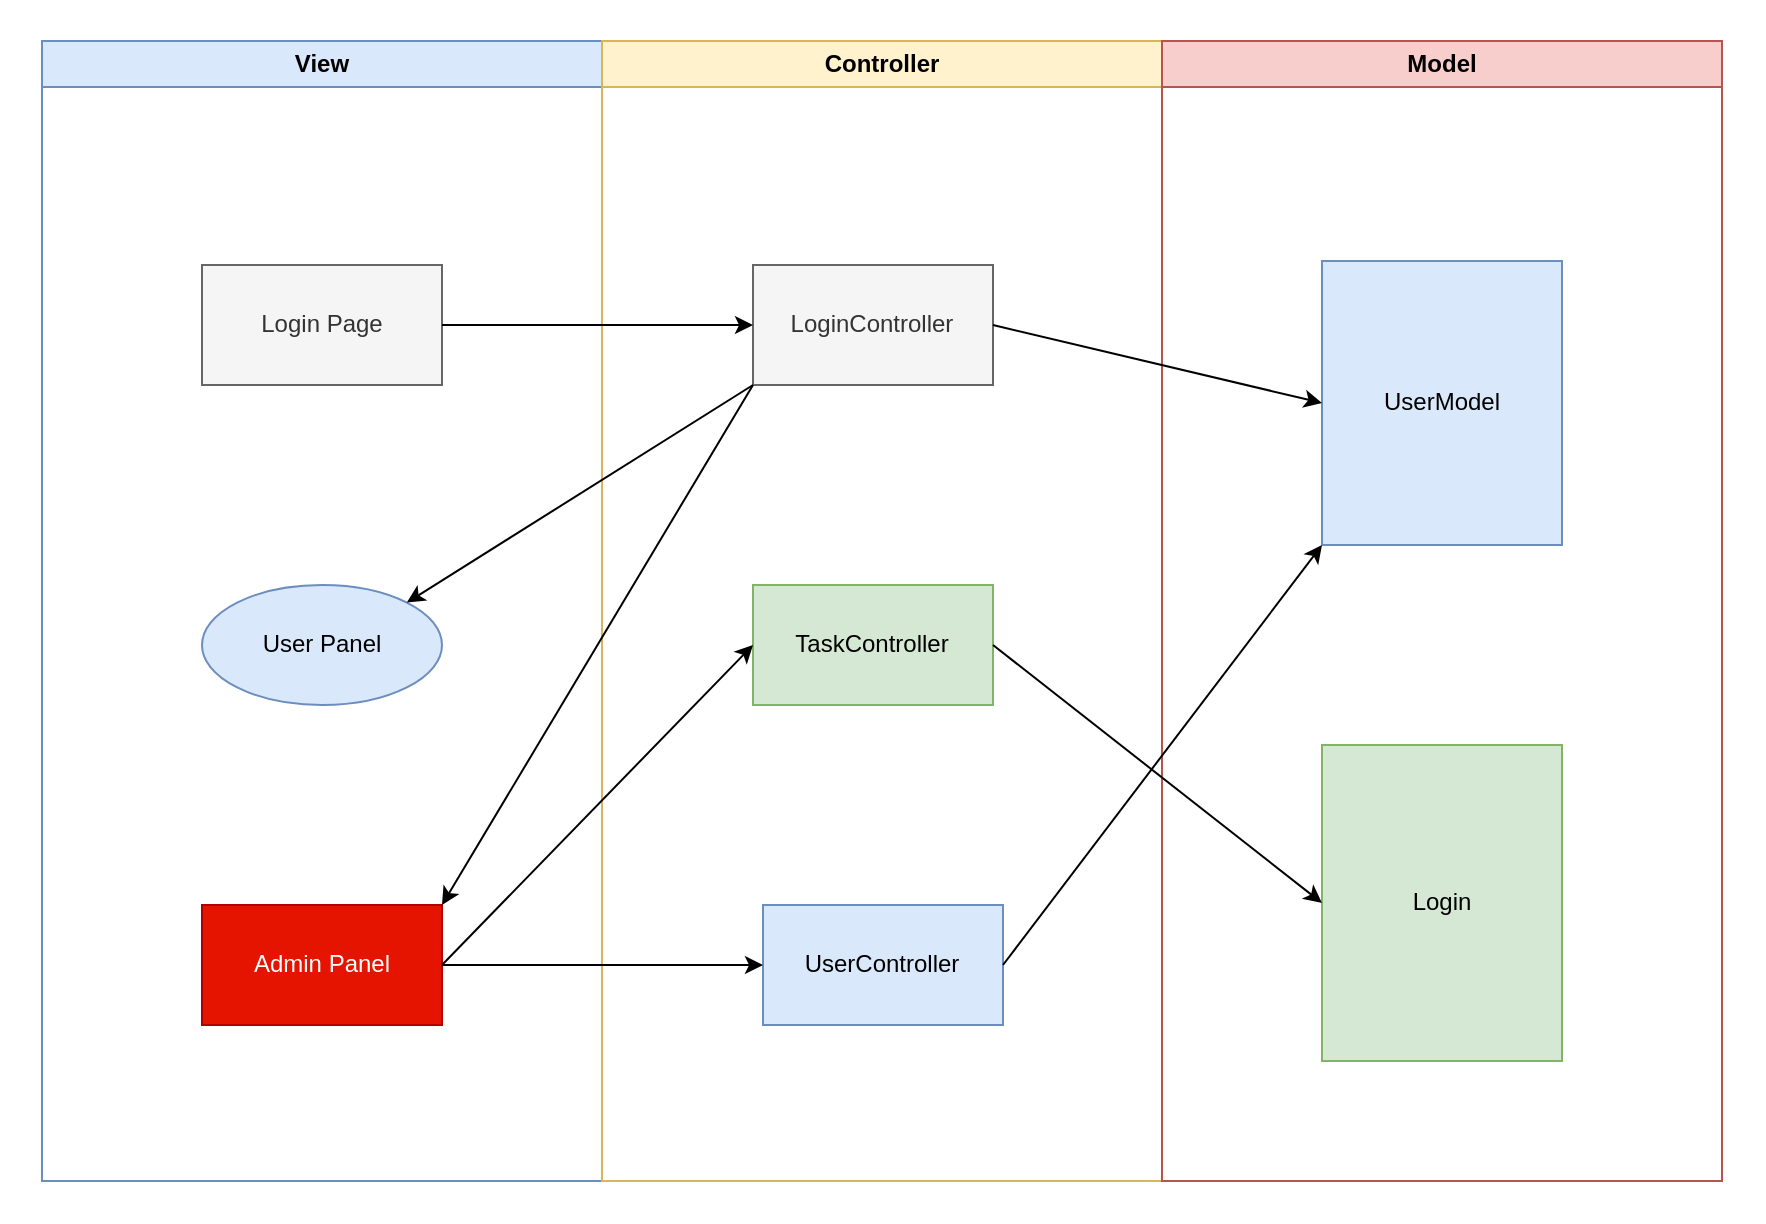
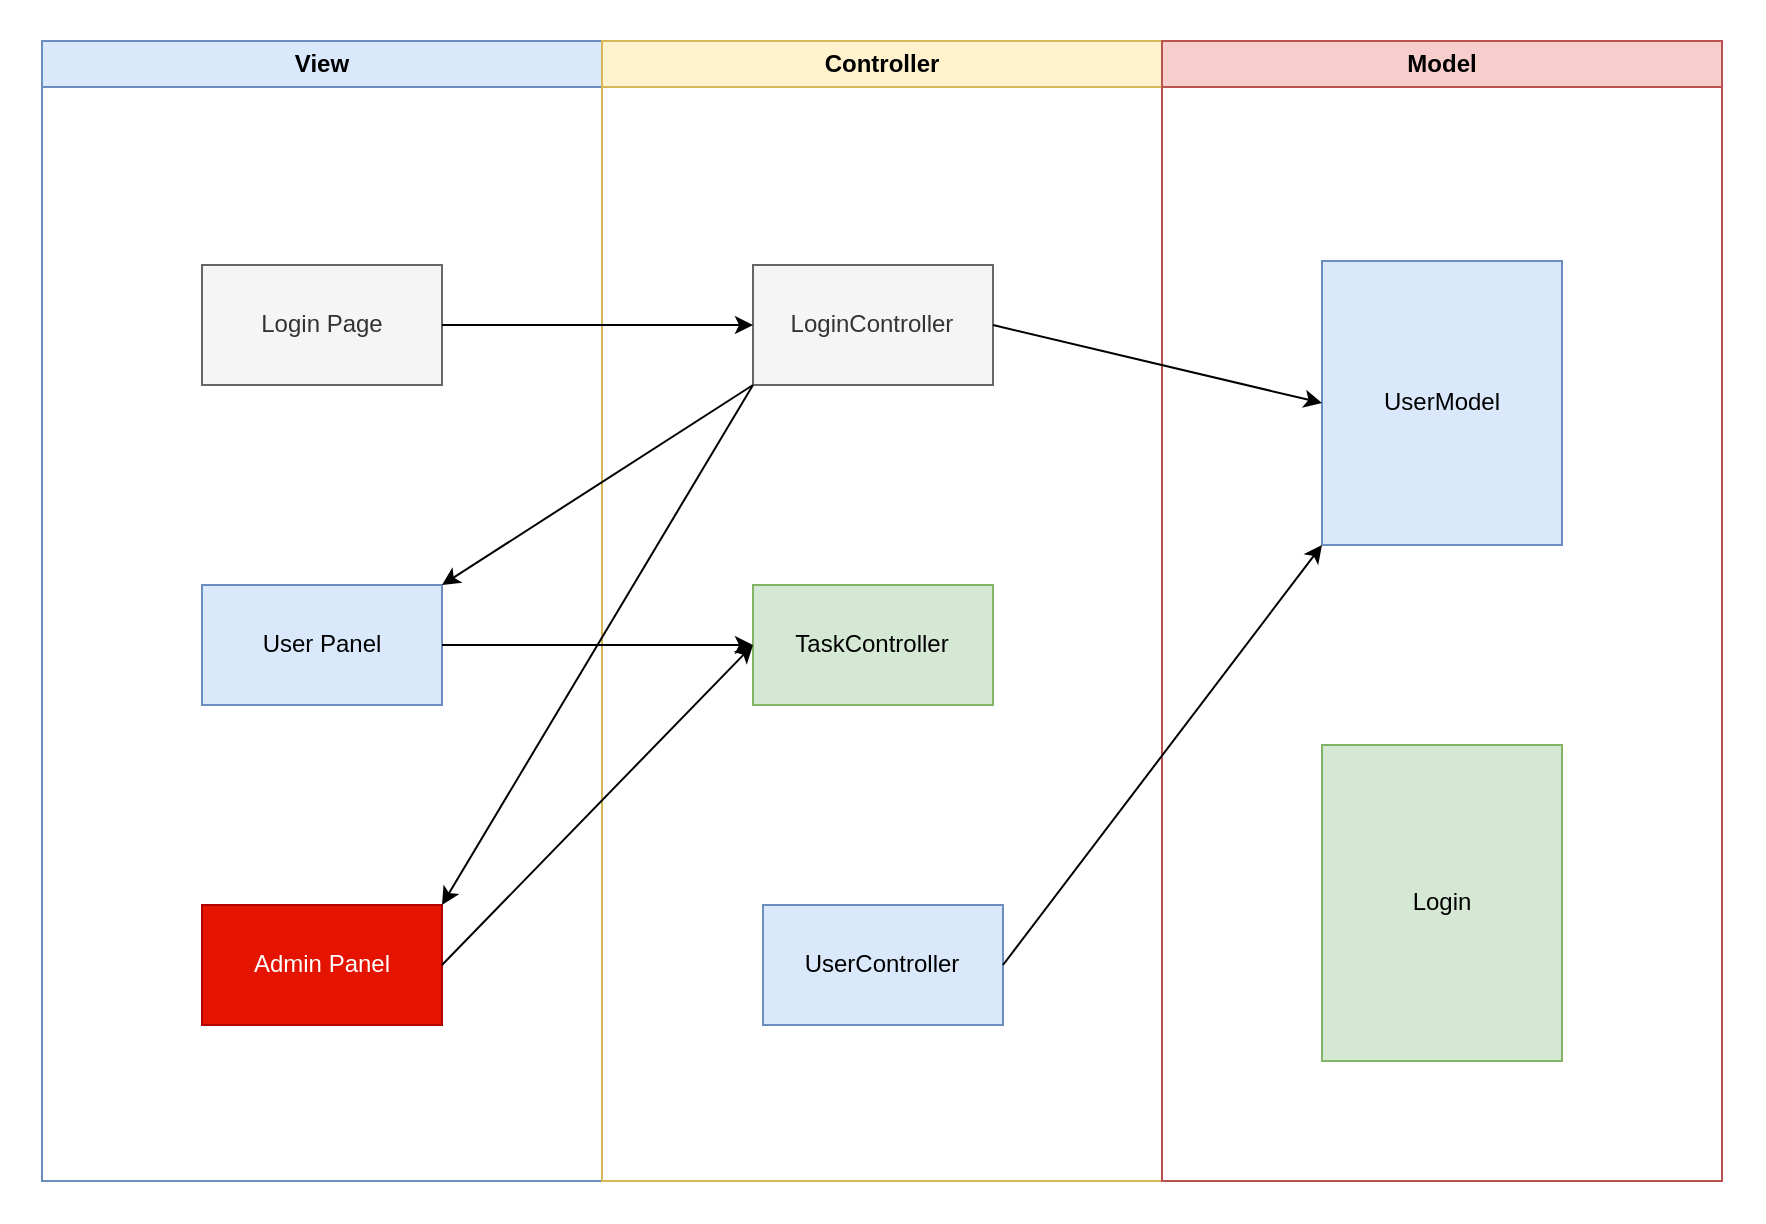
(322, 645) -> (322, 645)
none -> (517, 645)
(1076, 710) -> none
(522, 965) -> none
